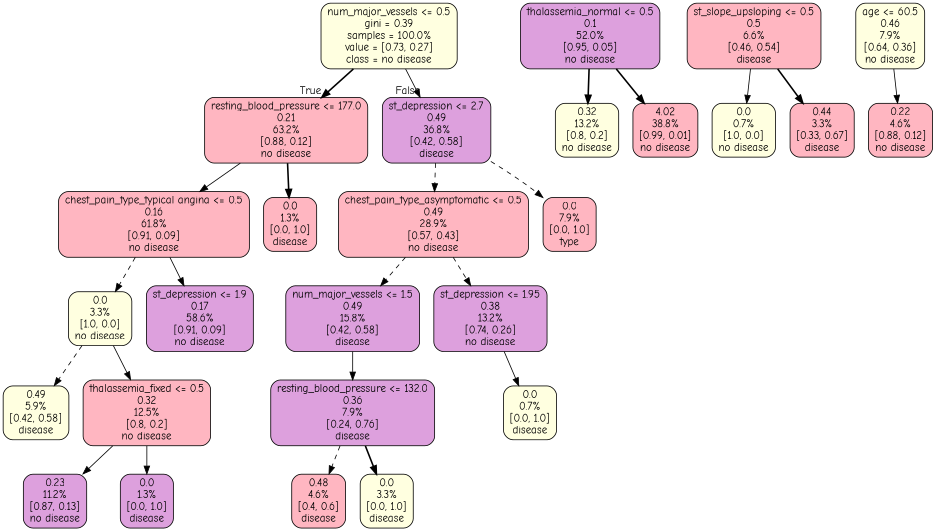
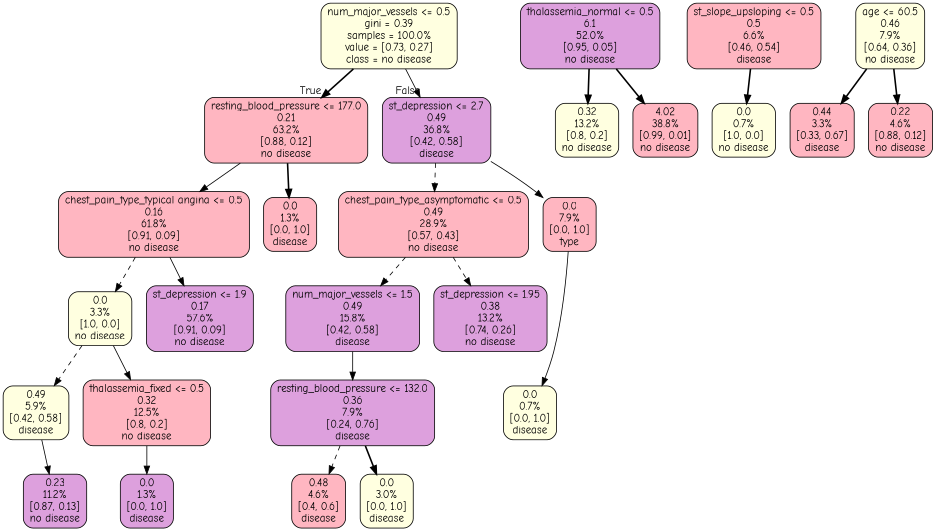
(590, 36) -> (590, 36)
(749, 82) -> (749, 82)
(895, 82) -> (895, 82)
(788, 83) -> (856, 83)
(514, 176) -> (514, 176)
(200, 319) -> (200, 319)
(510, 365) -> (561, 316)
(101, 457) -> (45, 453)
(387, 501) -> (387, 501)
